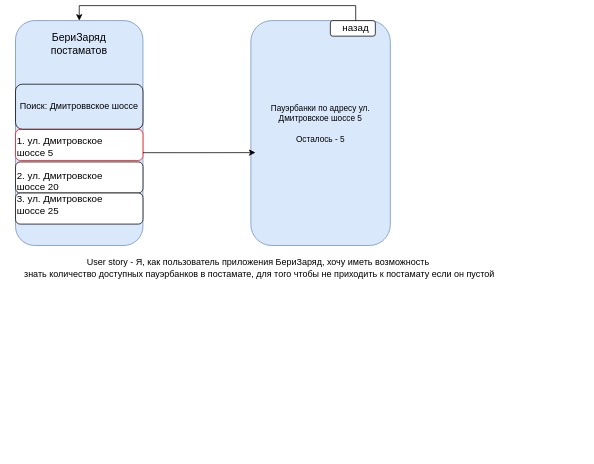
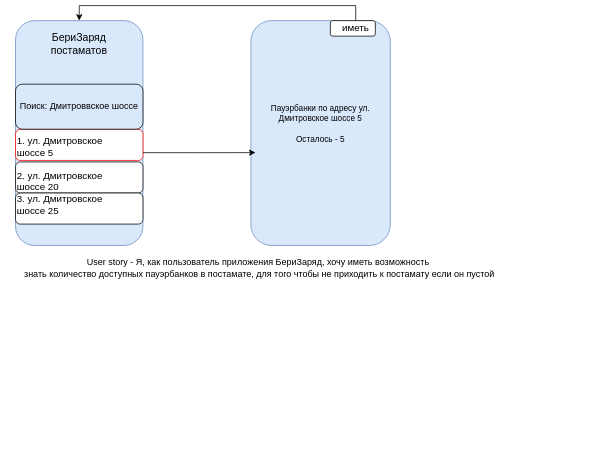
(356, 28) -> (356, 28)
